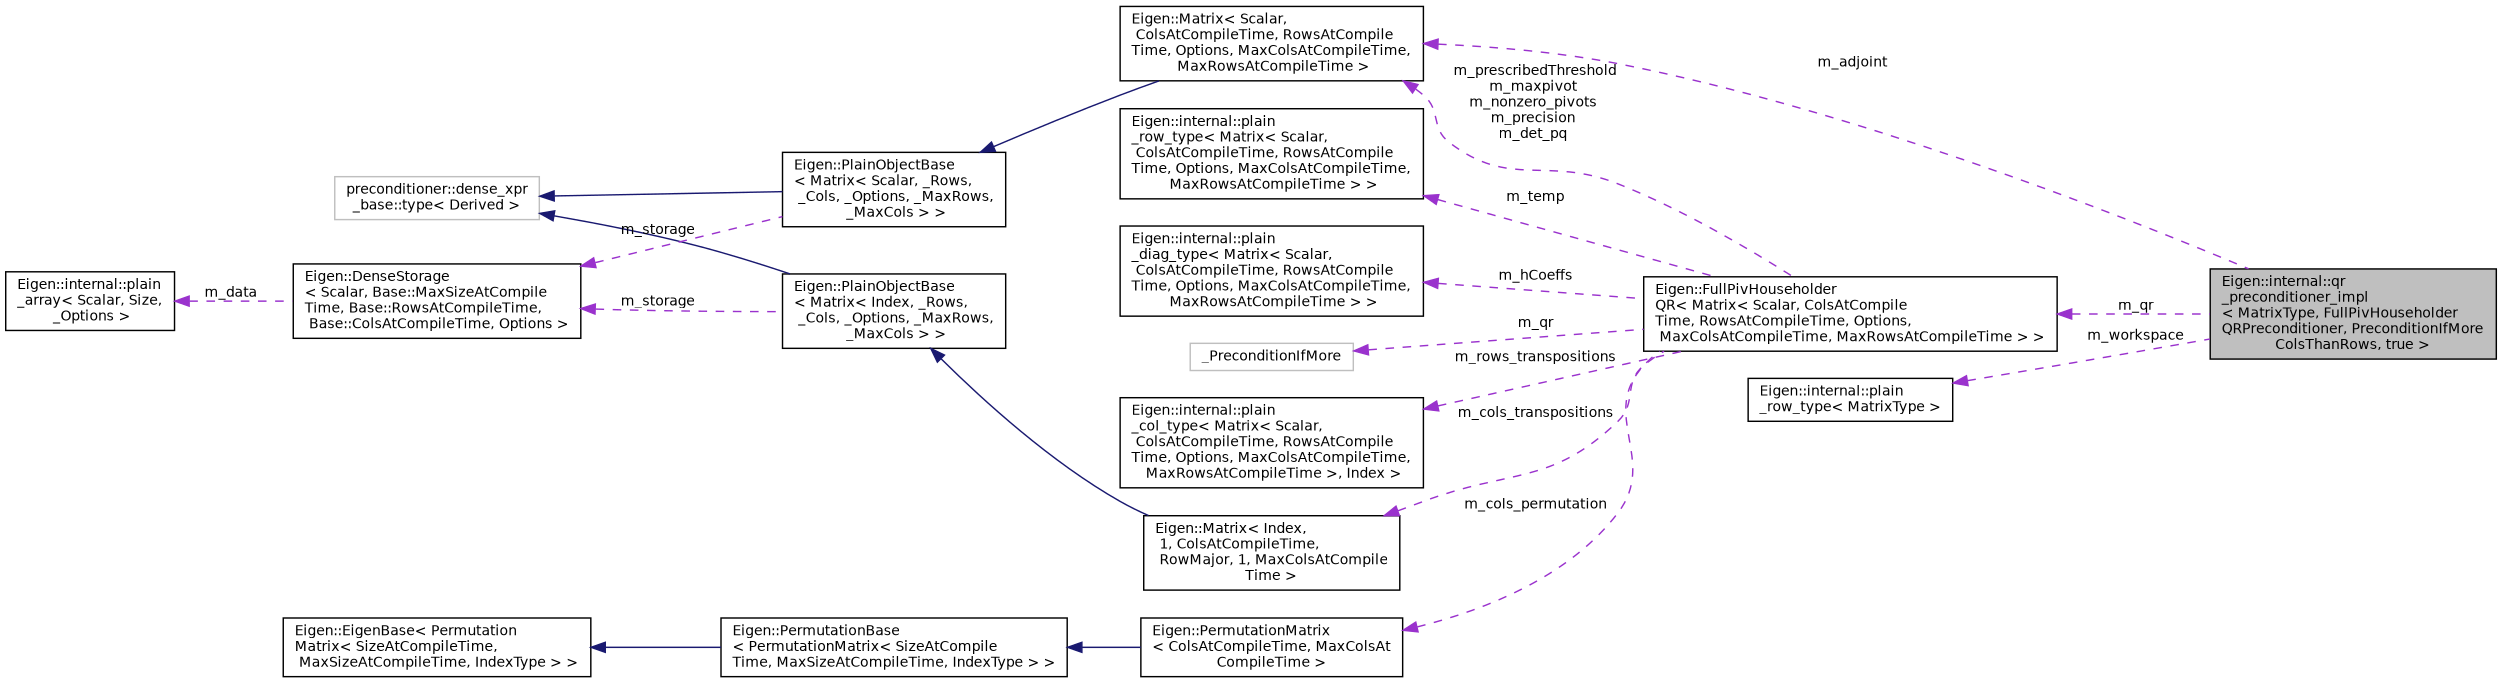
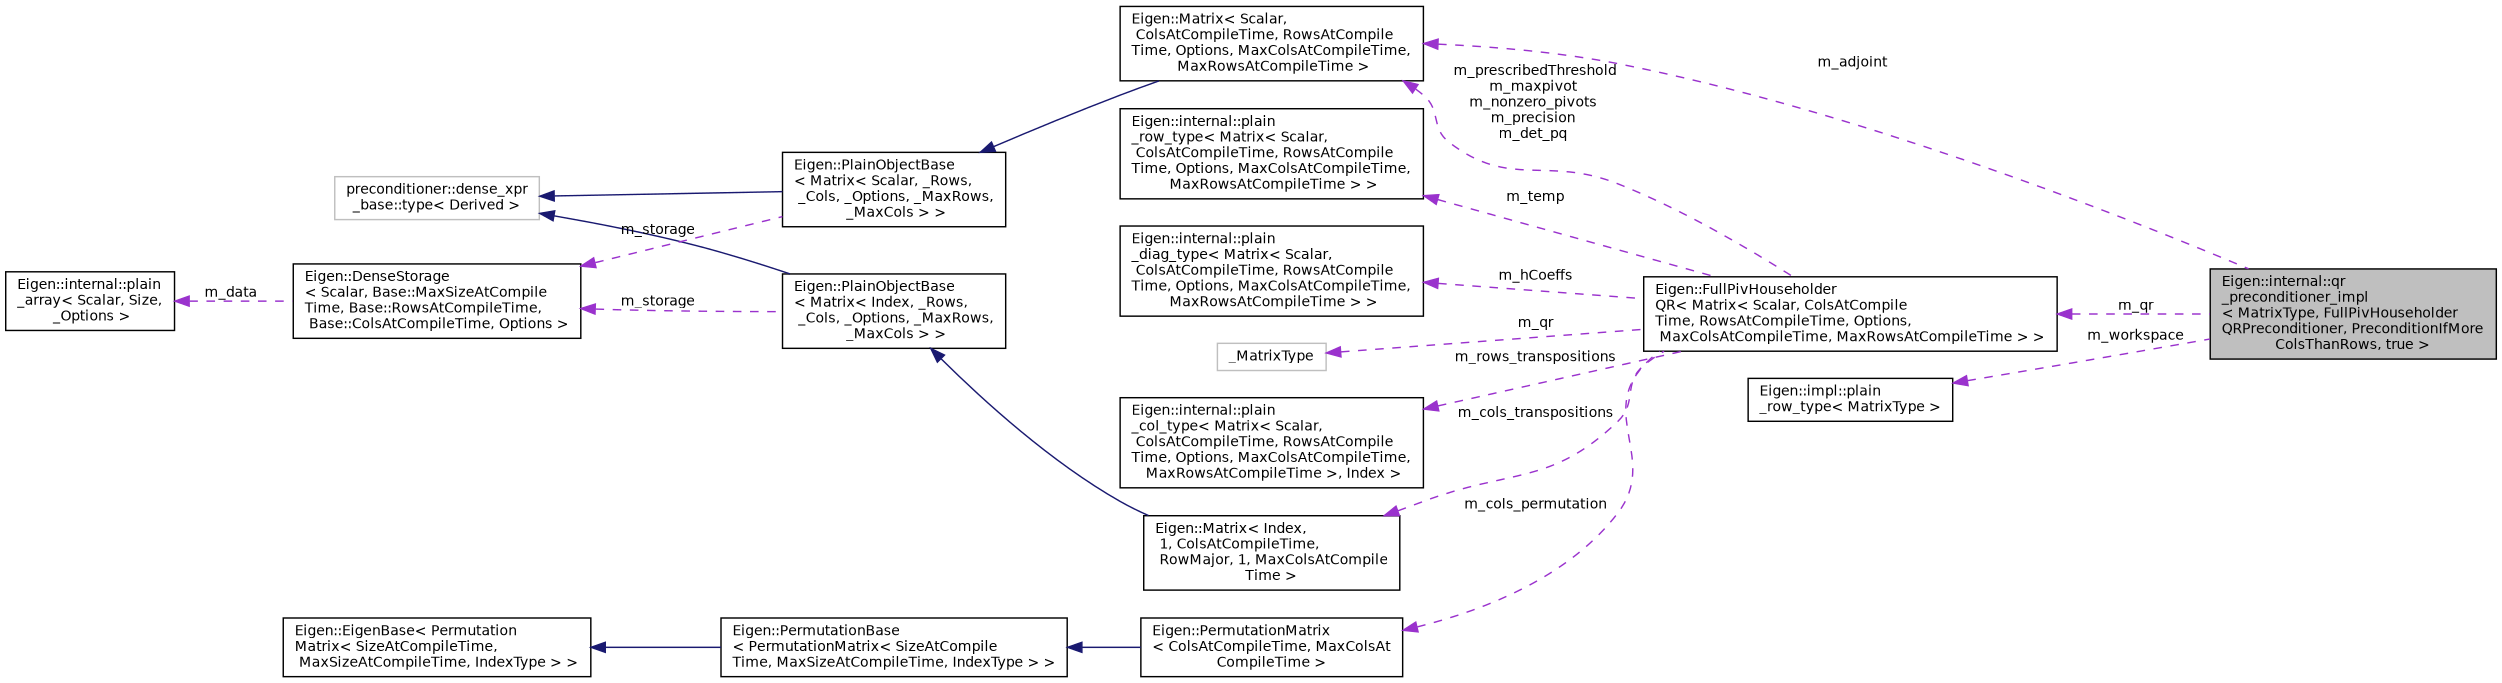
(1272, 357) -> (1272, 357)
(1850, 400) -> (1850, 400)
